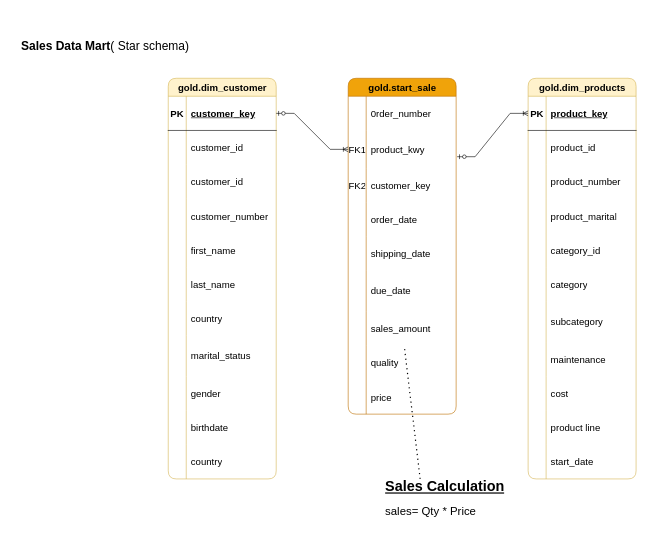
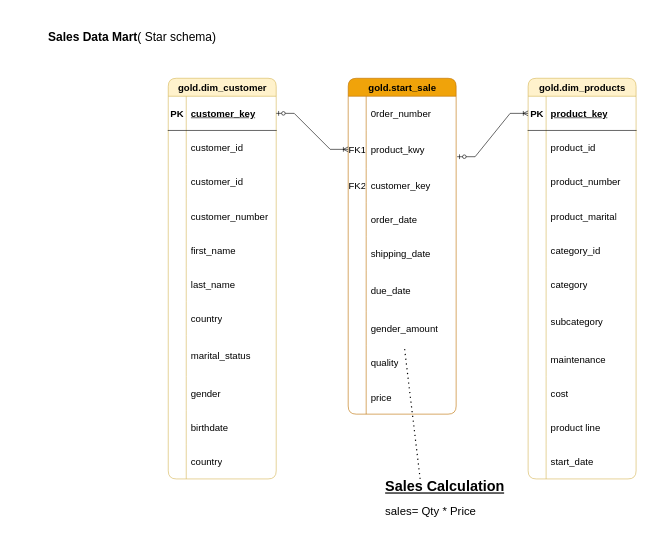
(105, 45) -> (132, 36)
(402, 329) -> (406, 329)
